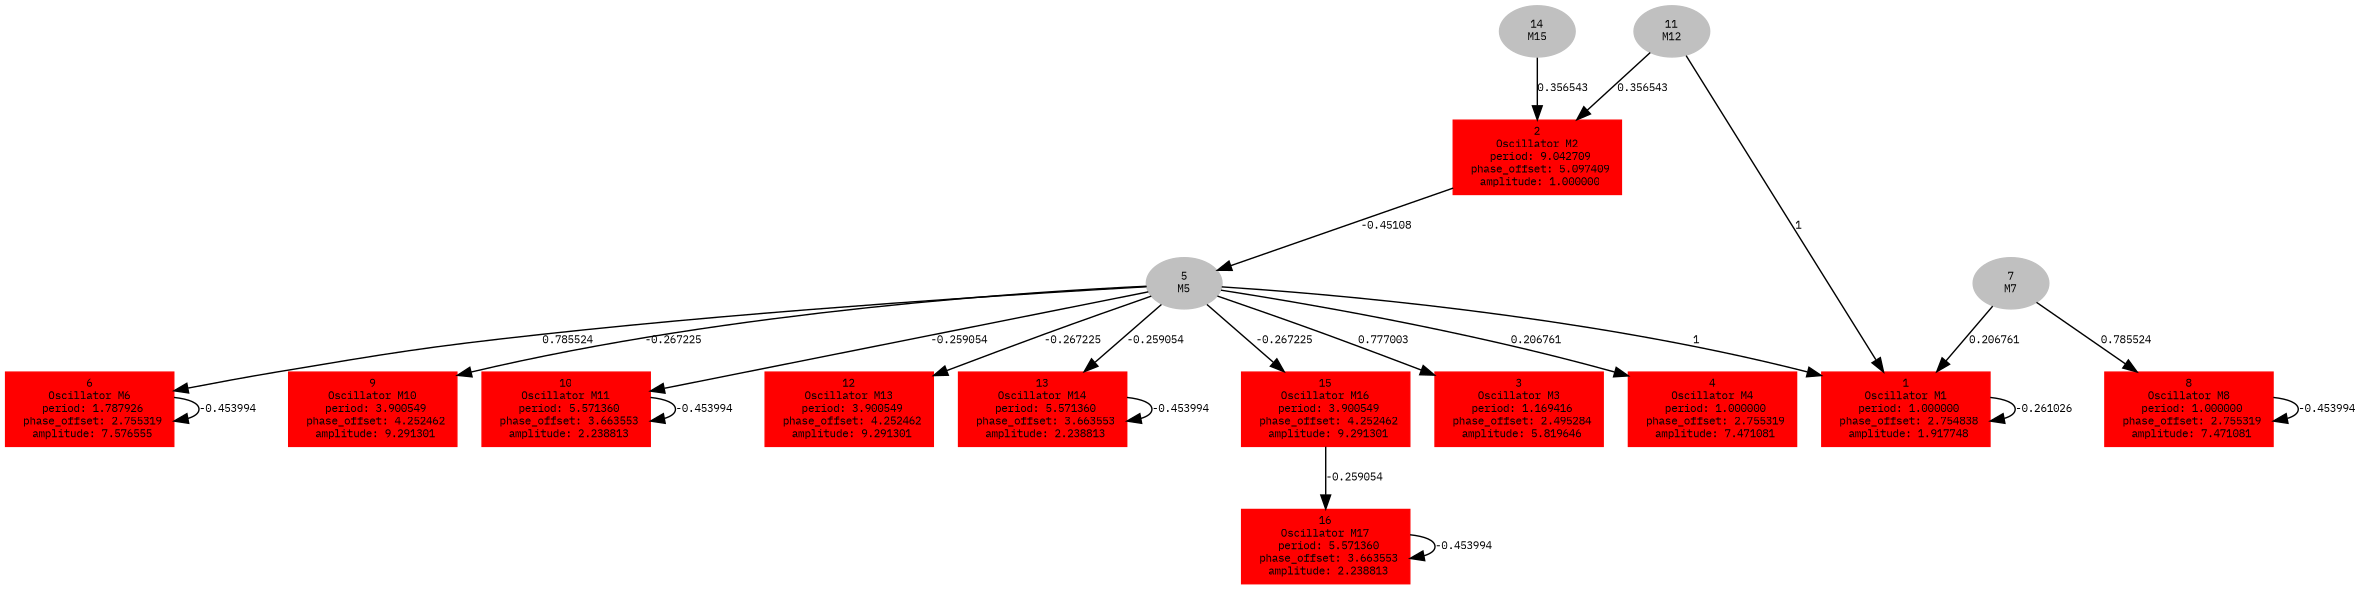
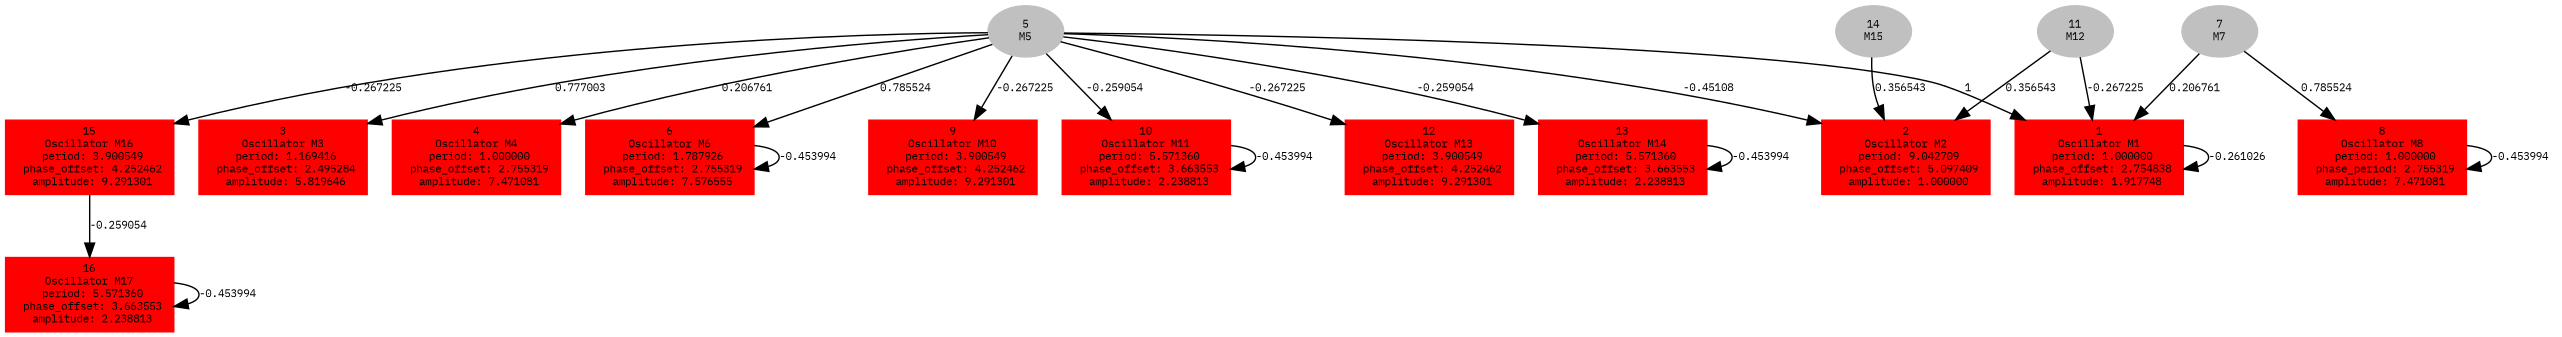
(1802, 226) -> (2119, 89)
(1342, 227) -> (1438, 60)
(2189, 421) -> (2382, 169)
